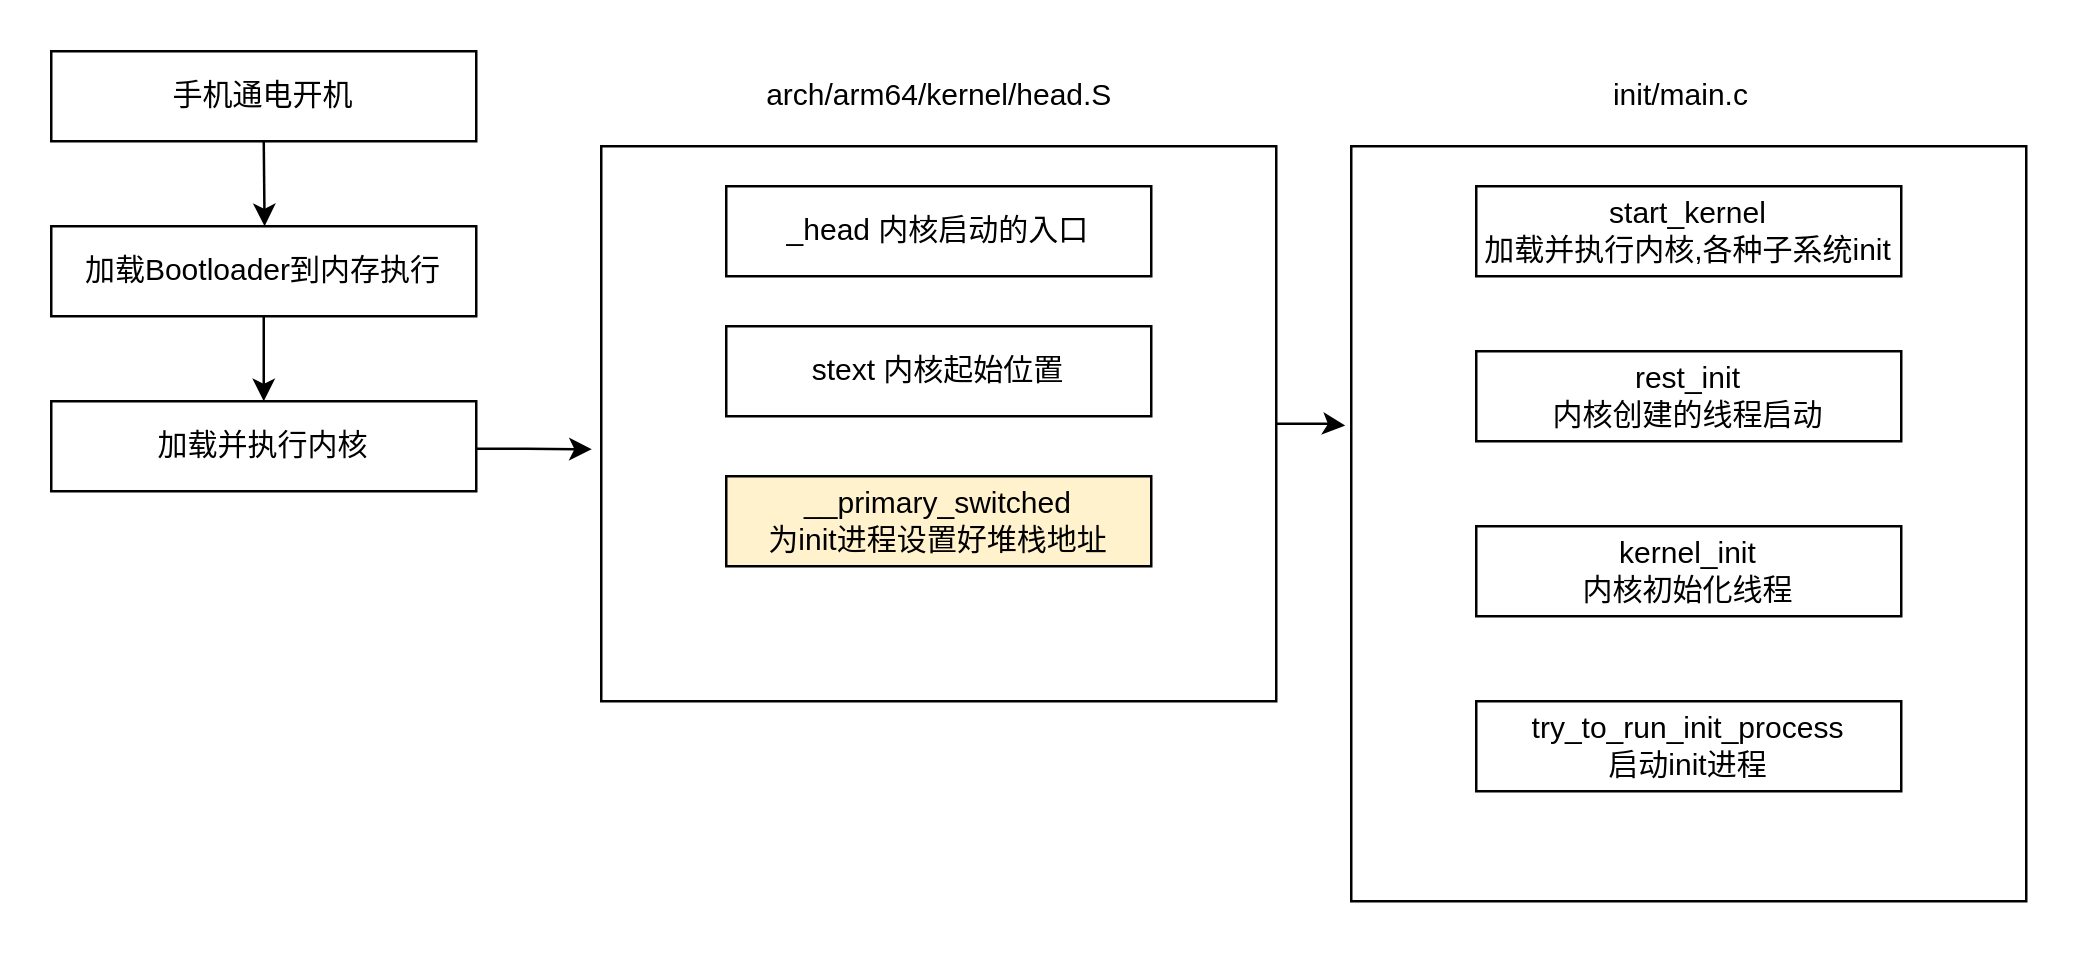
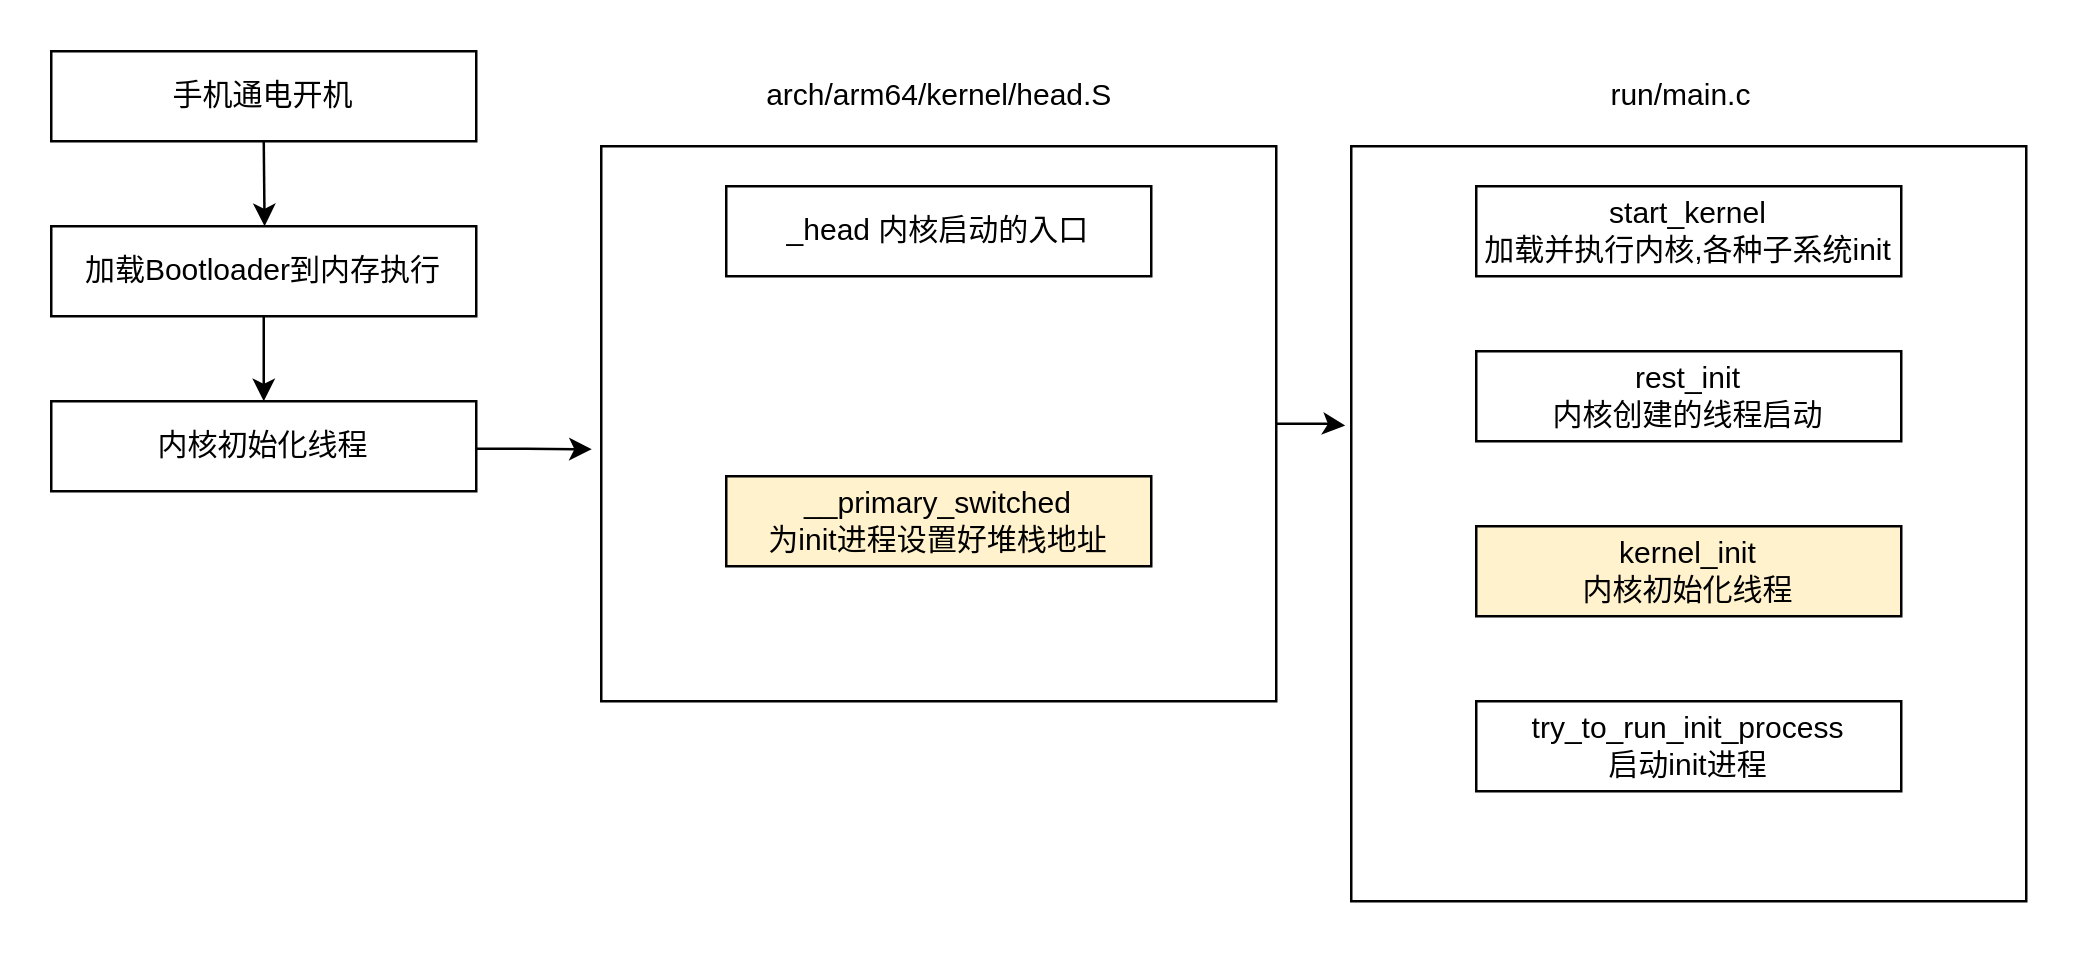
(1690, 96) -> (1690, 96)
(939, 371) -> none
(264, 446) -> (264, 446)
(1689, 571) -> (1689, 571)
